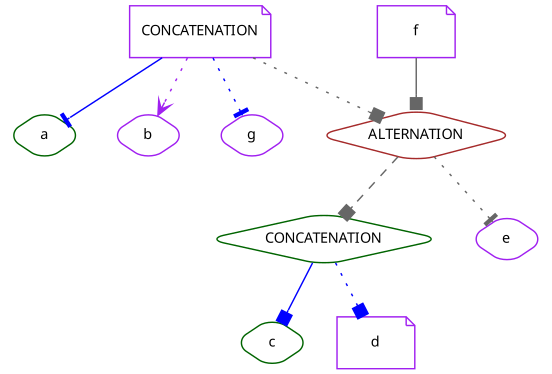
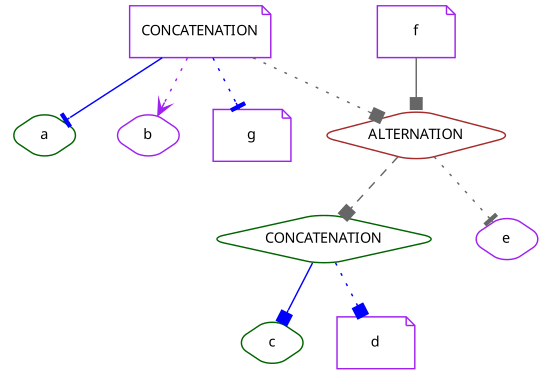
(252, 135) -> (252, 135)
